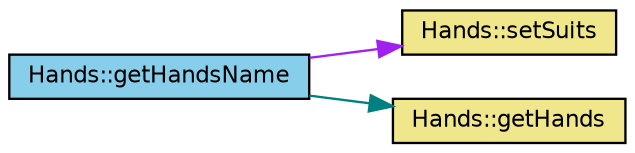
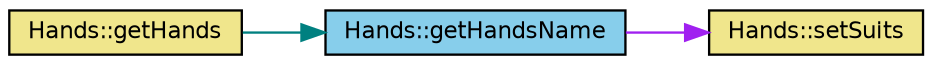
(339, 99) -> (272, 33)
